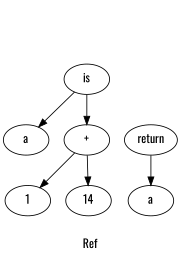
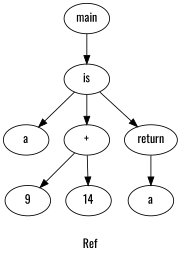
none -> (87, 19)
none -> (115, 106)
(28, 201) -> (28, 201)
